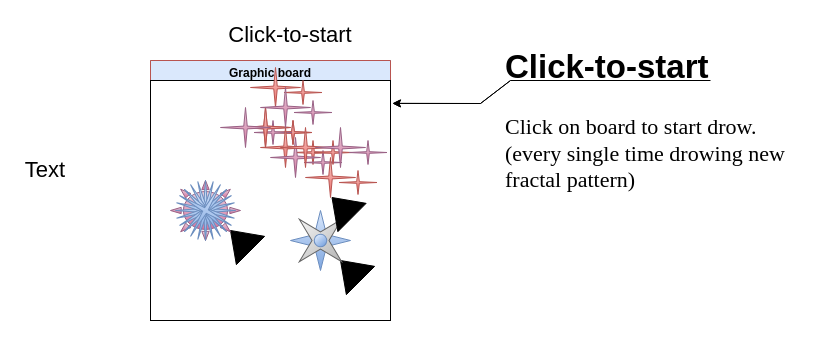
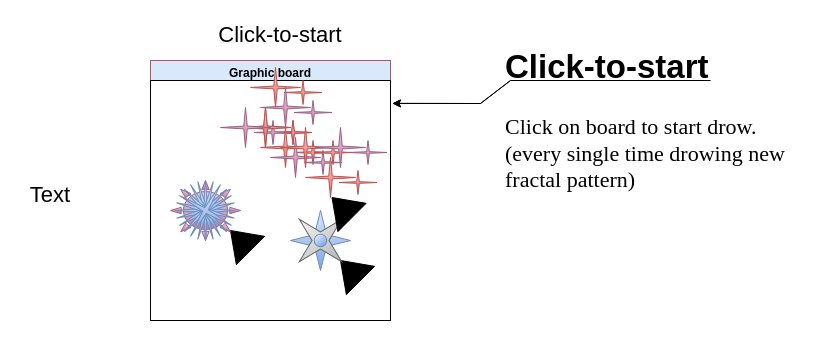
(291, 36) -> (281, 36)
(46, 171) -> (51, 196)
